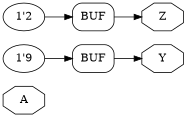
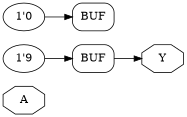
(24, 17) -> (24, 17)
(163, 17) -> none
